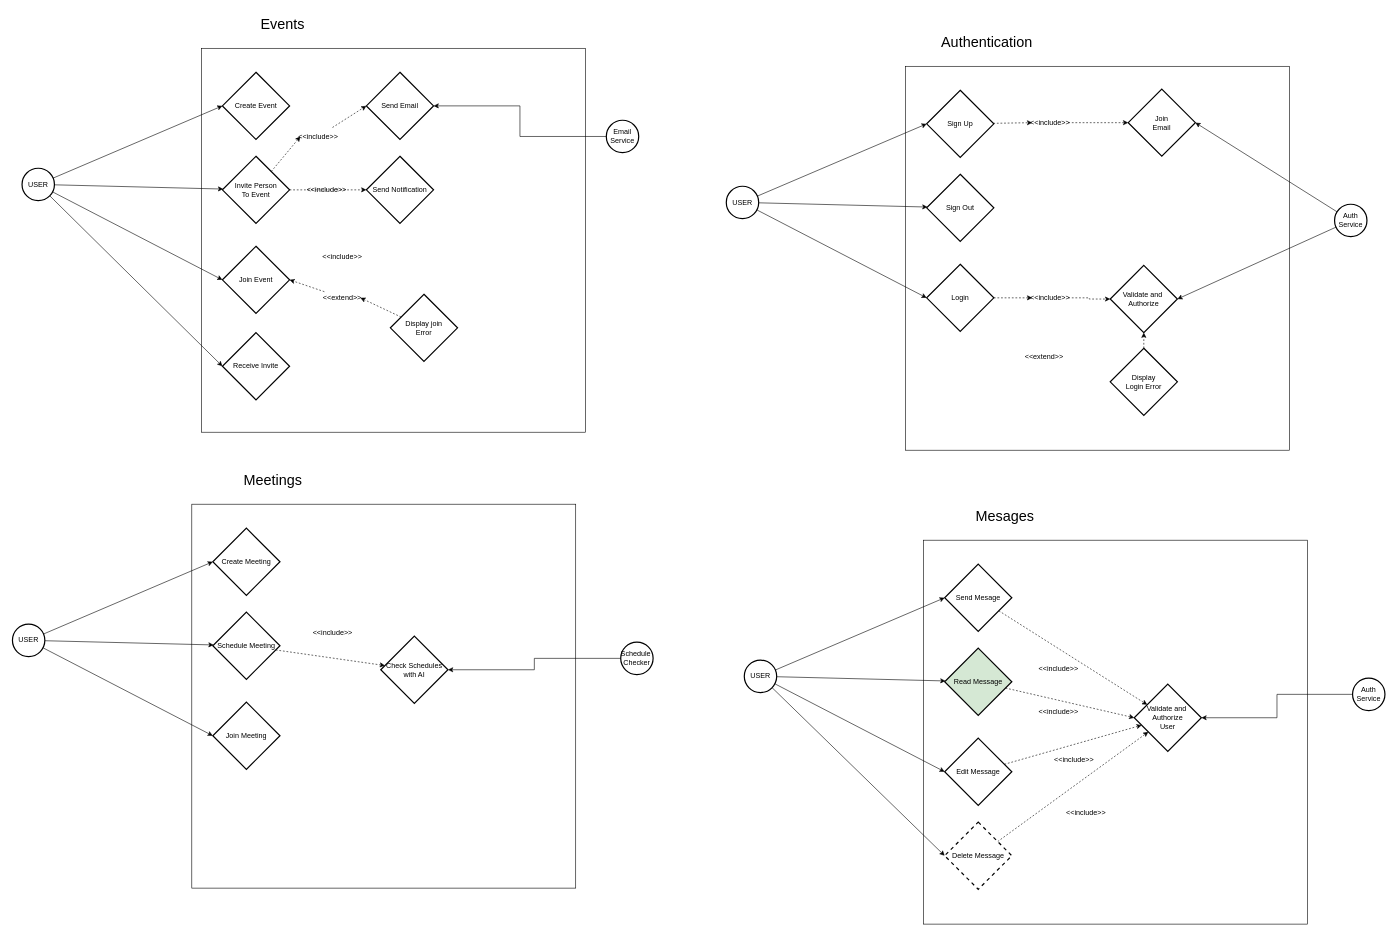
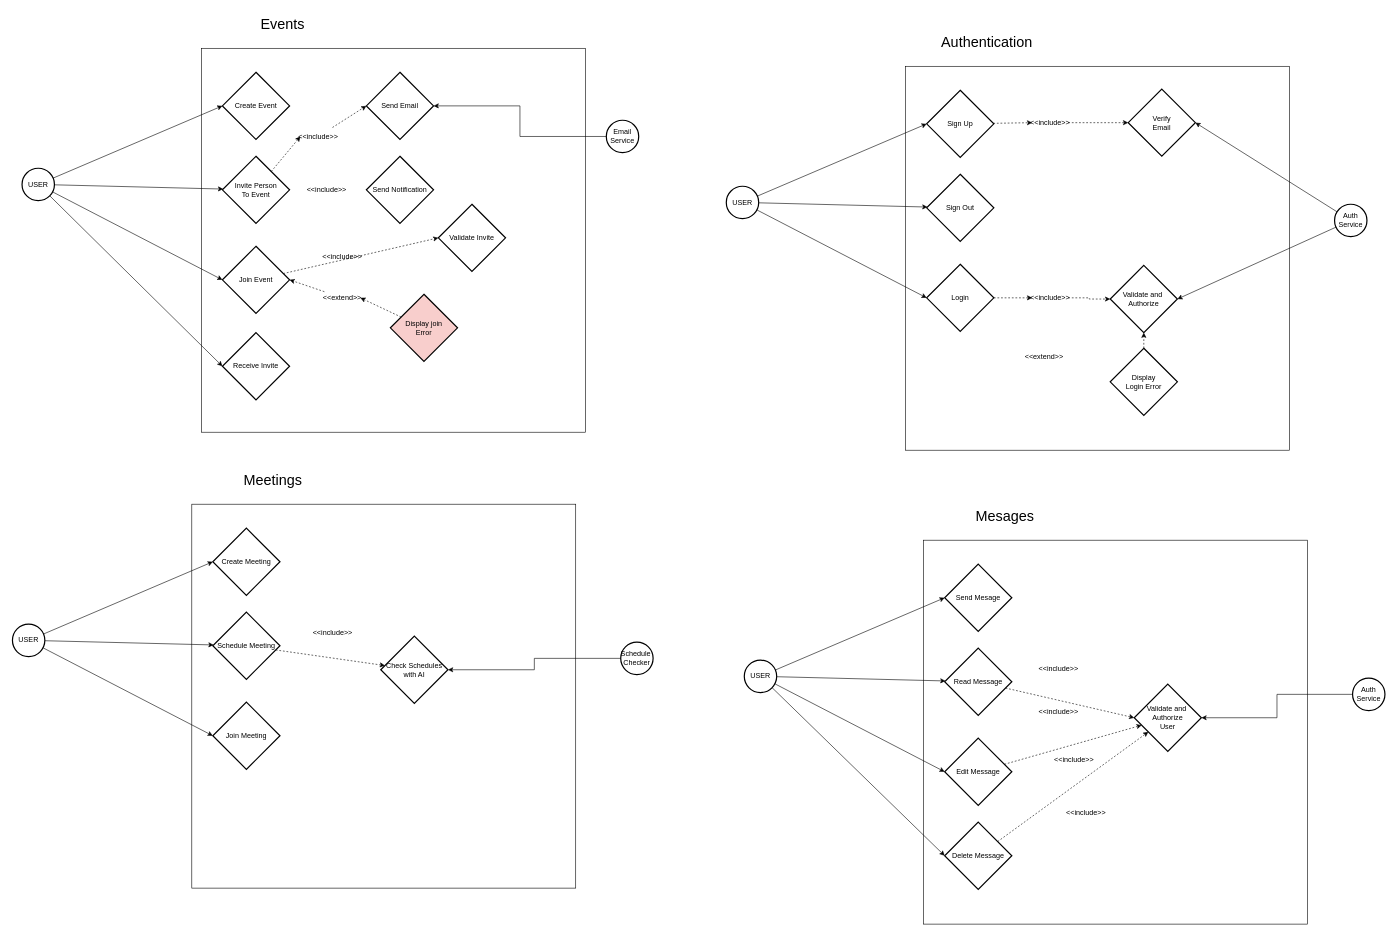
(1162, 123) -> (1162, 123)
(360, 190) -> none
none -> (472, 238)
none -> (293, 271)
(424, 328) -> (424, 328)
(1069, 656) -> none
(978, 682) -> (978, 682)
(978, 856) -> (978, 856)
